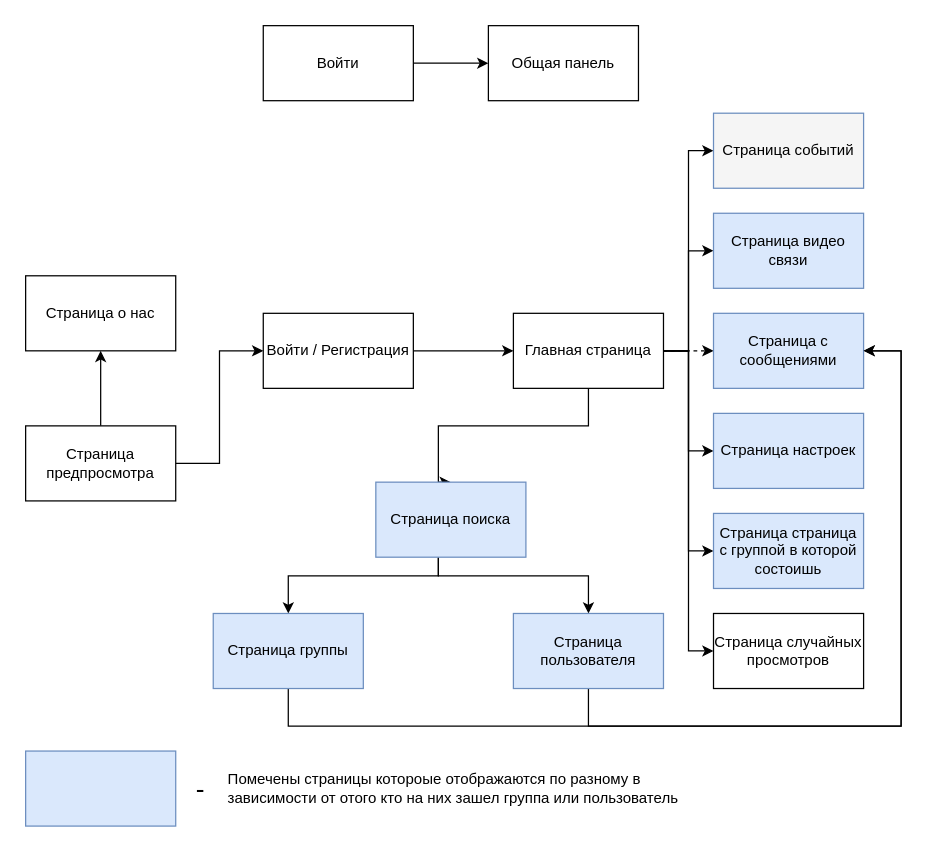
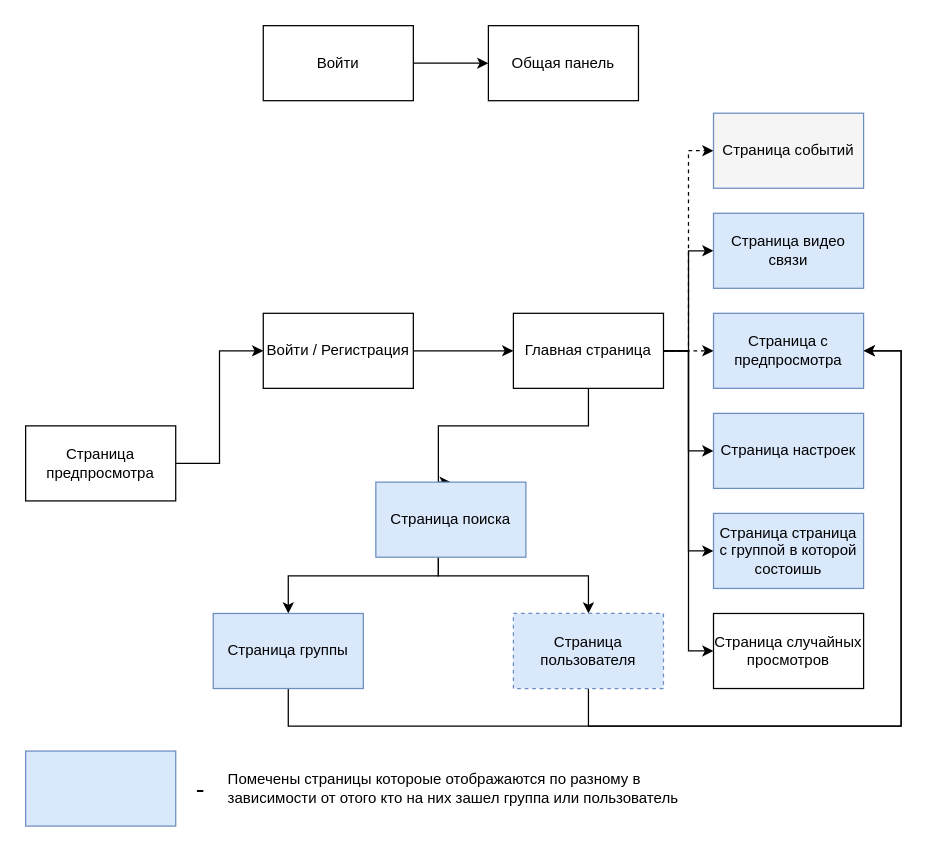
(688, 191) -> (688, 191)
(101, 313) -> none
(788, 351) -> (788, 351)
(101, 393) -> none
(588, 651) -> (588, 651)
